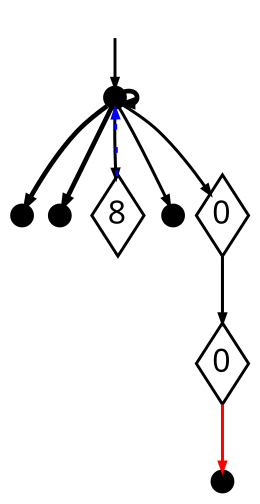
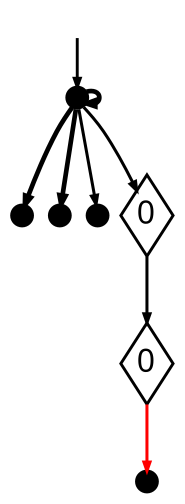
(118, 215) -> none
